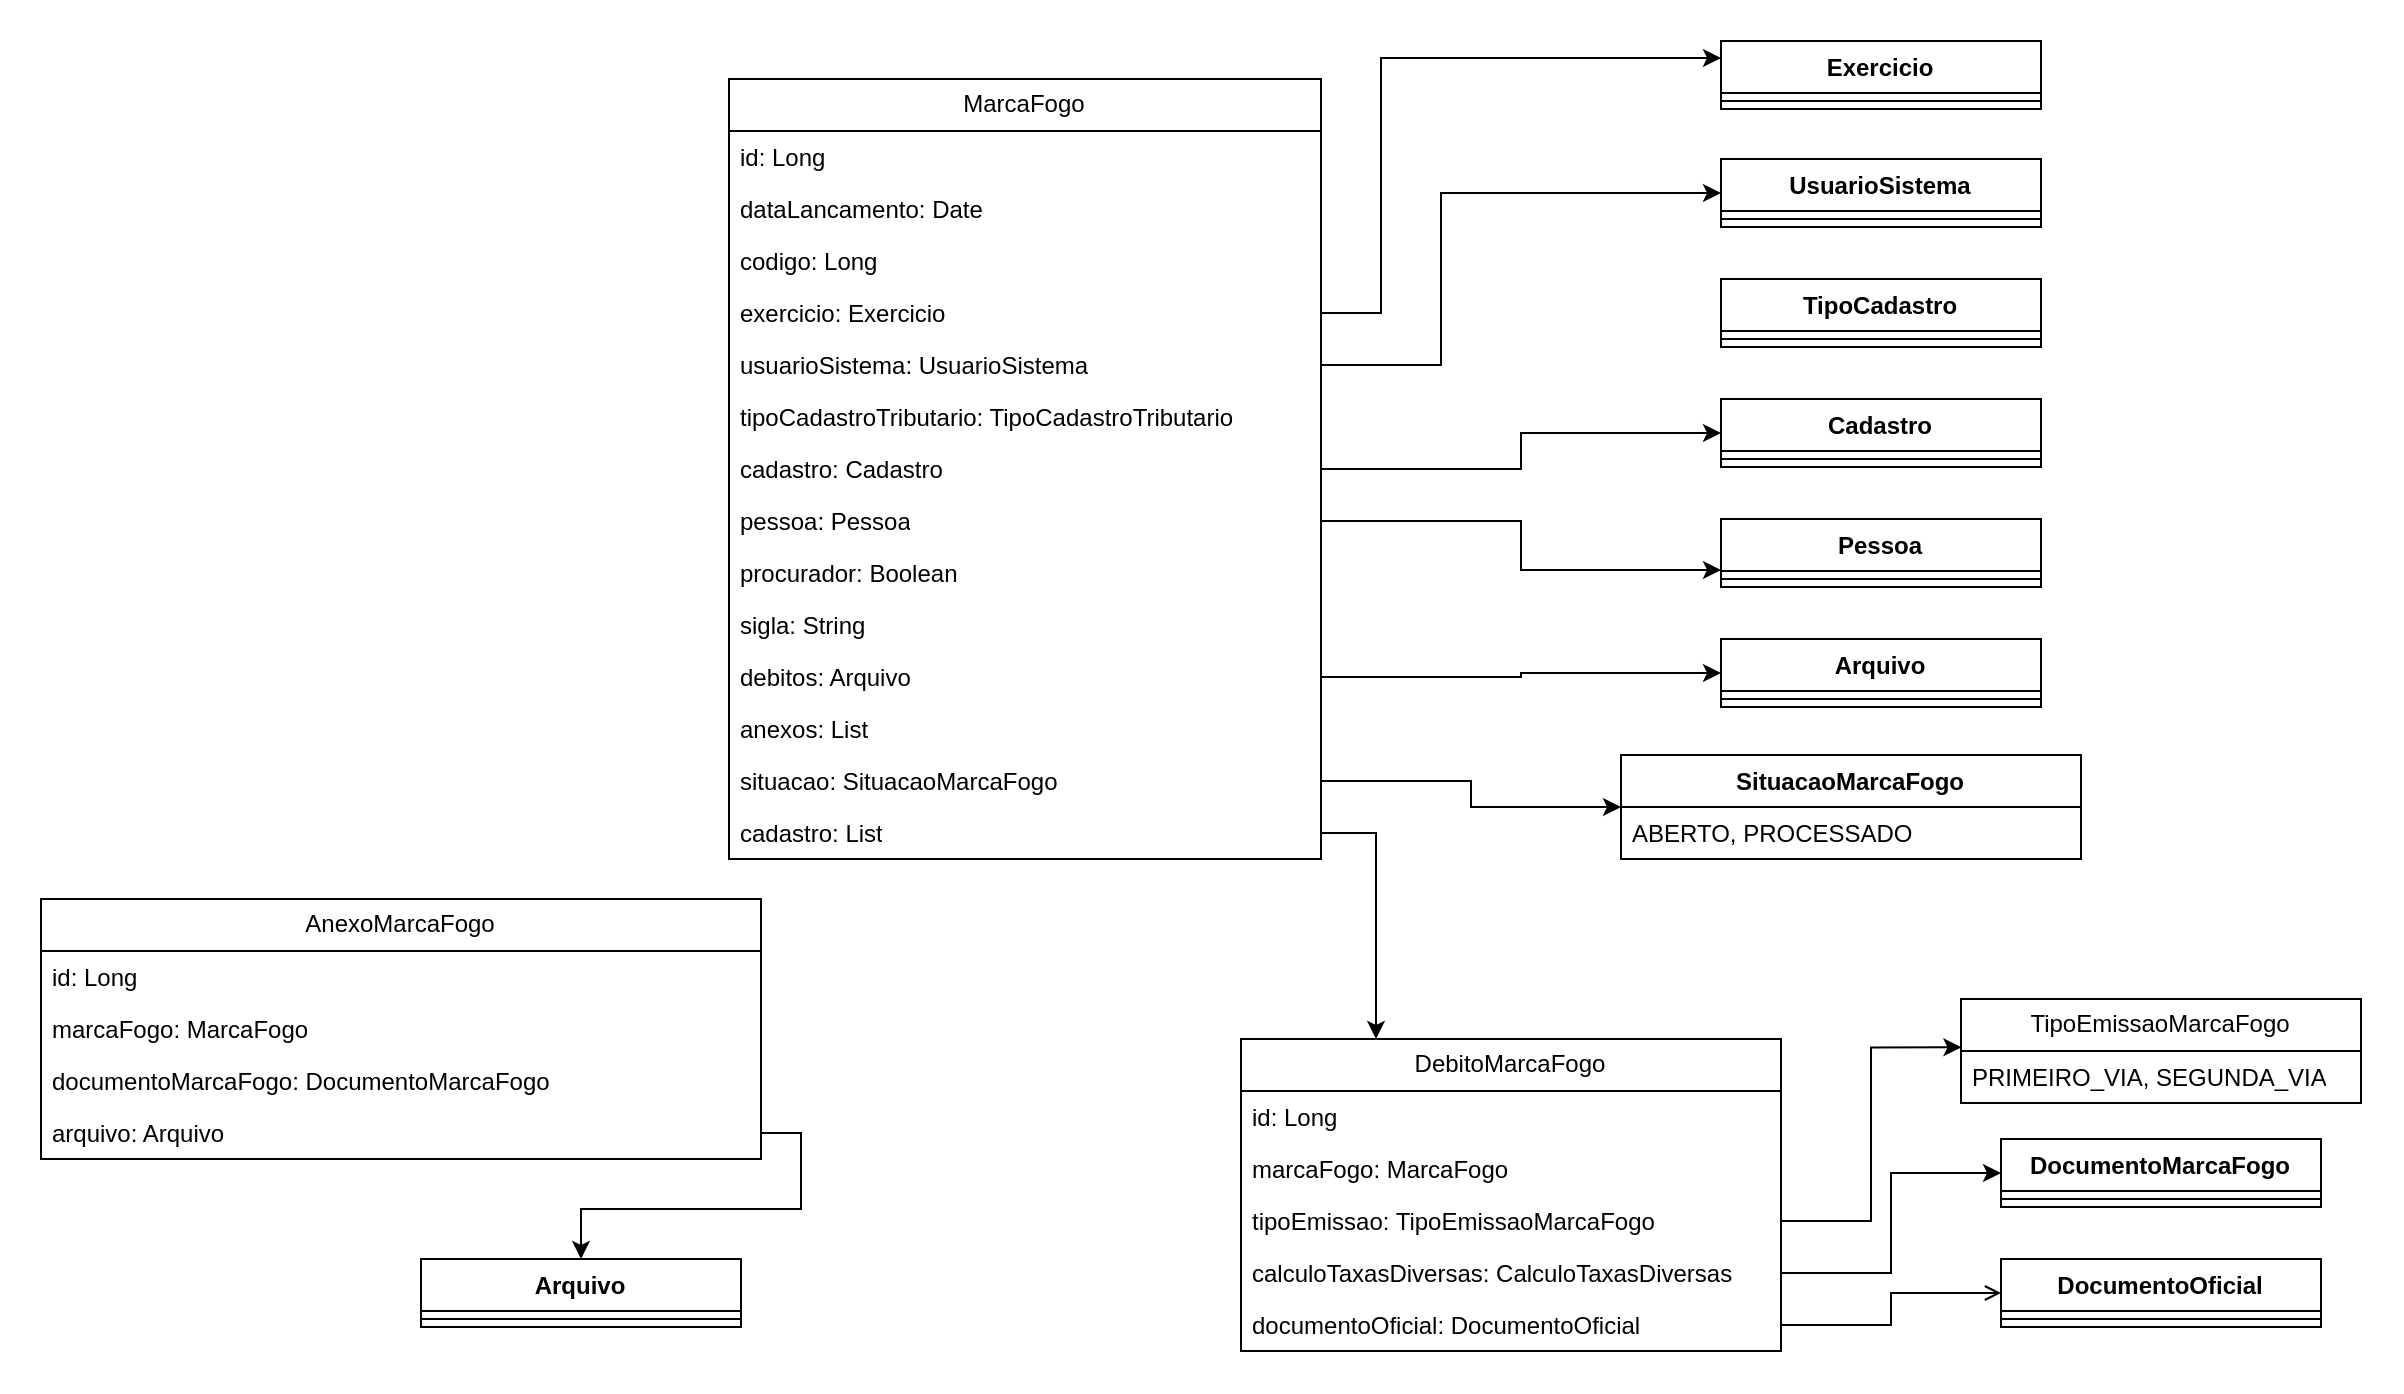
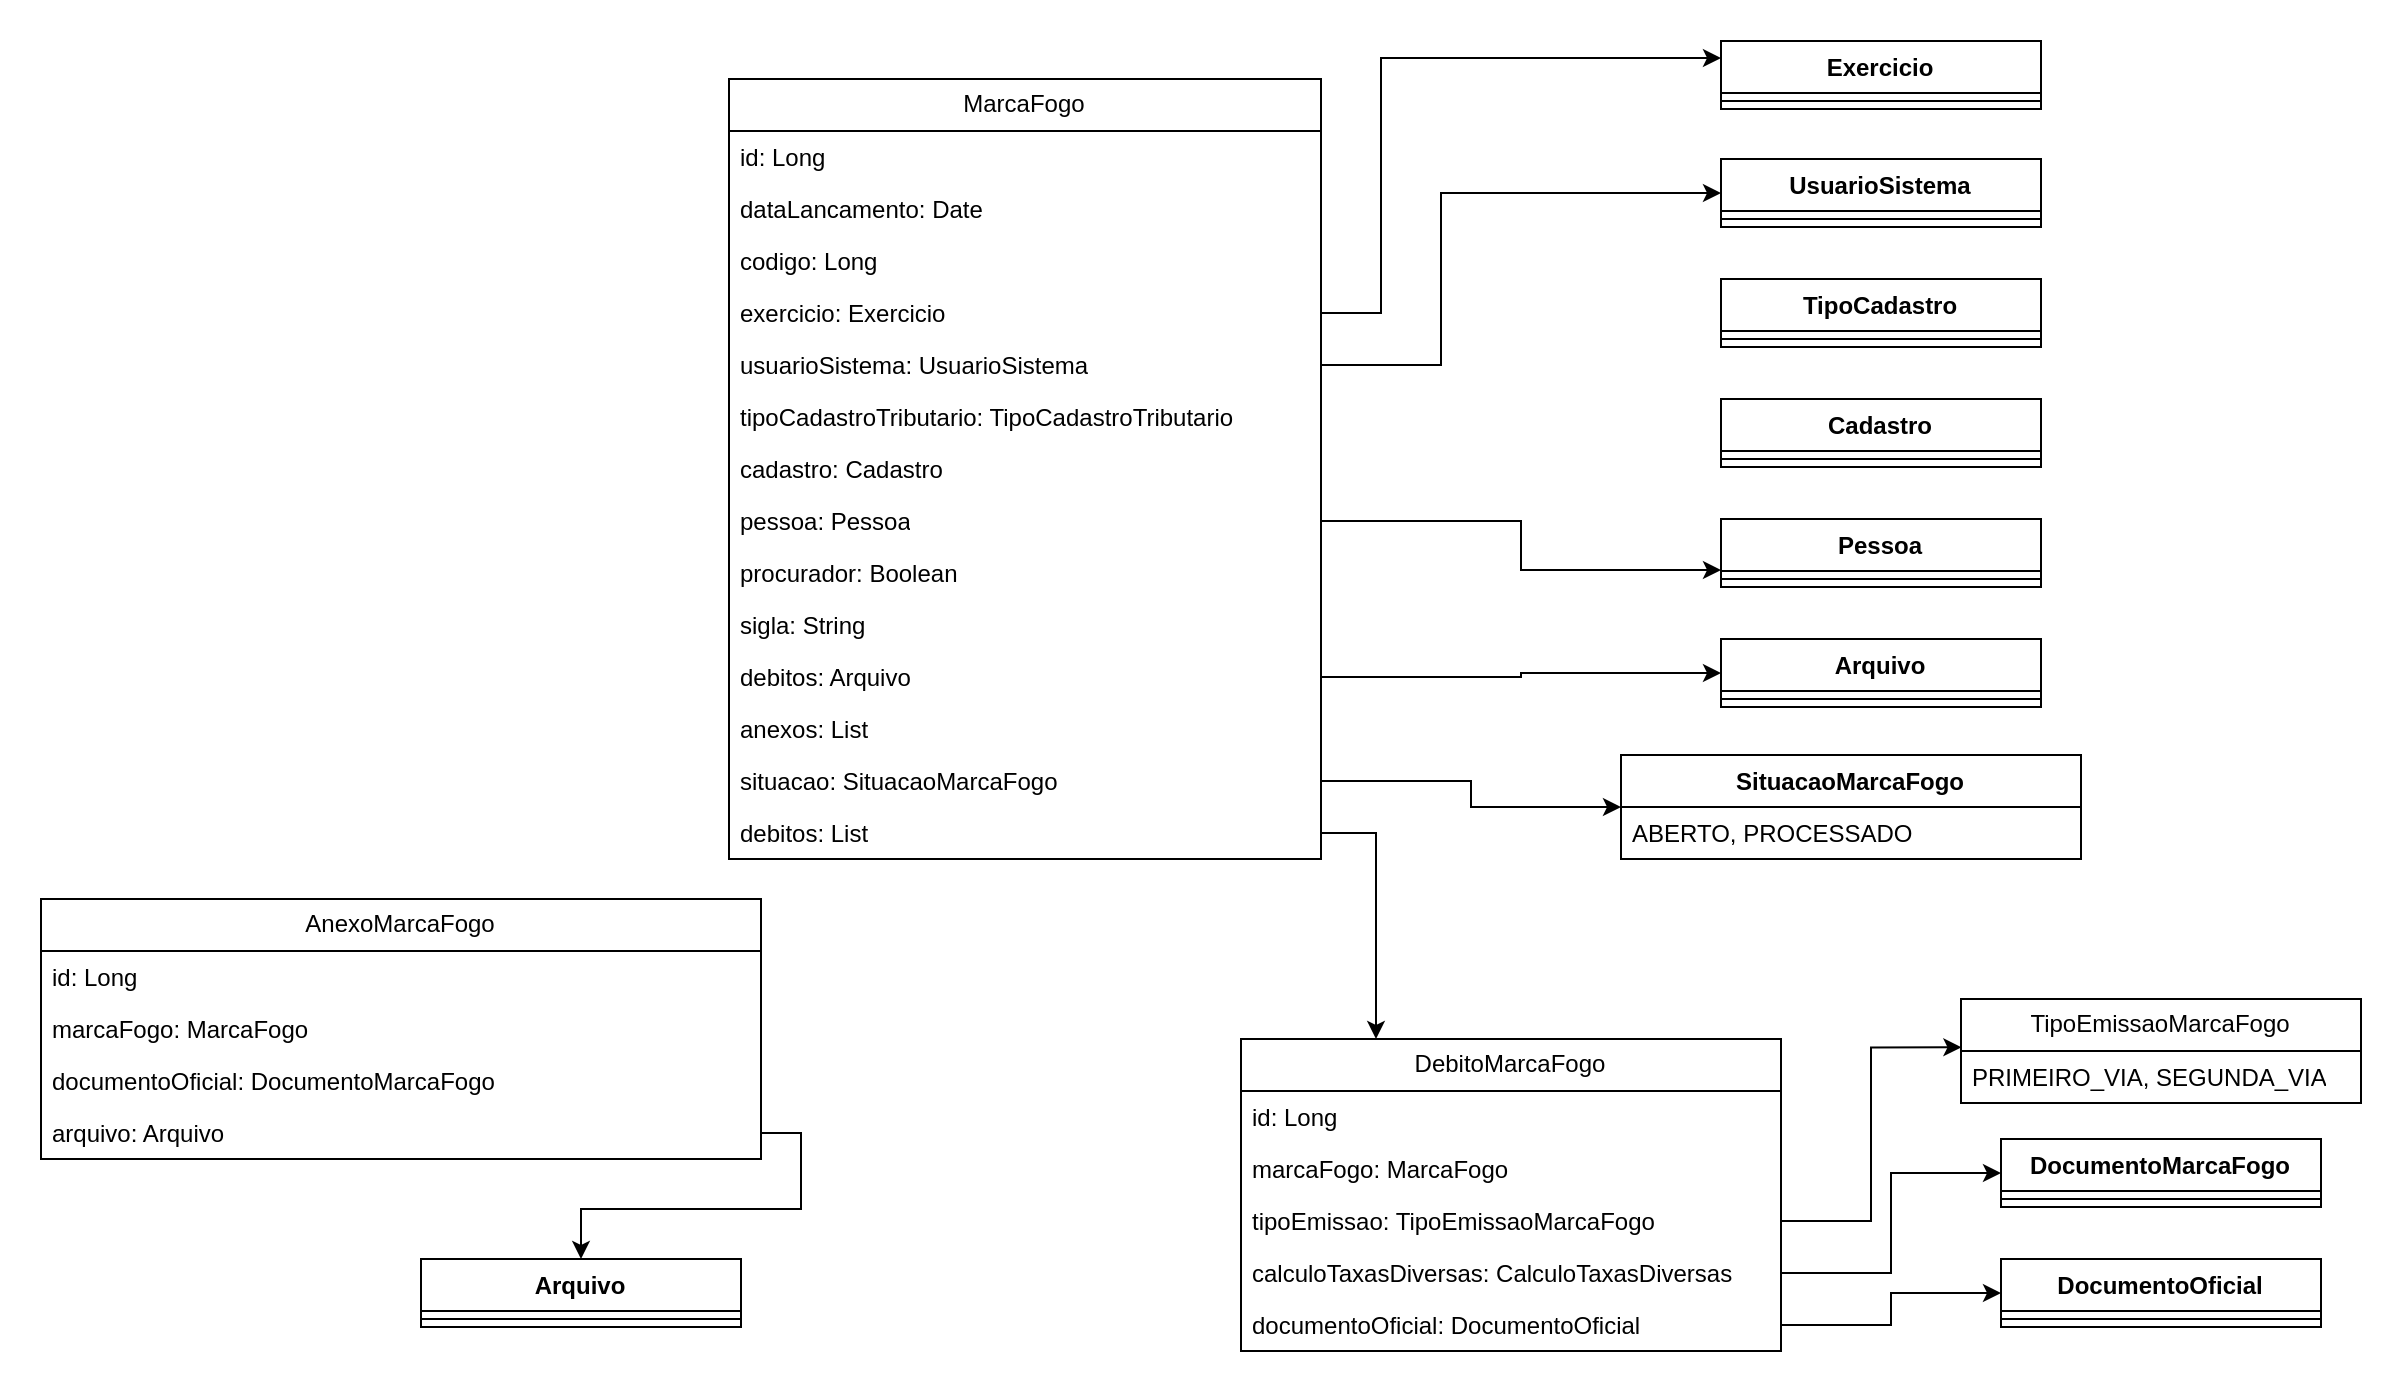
(1521, 458) -> none
(826, 835) -> (816, 835)
(302, 1083) -> (279, 1083)
(1988, 1293) -> (1986, 1293)
